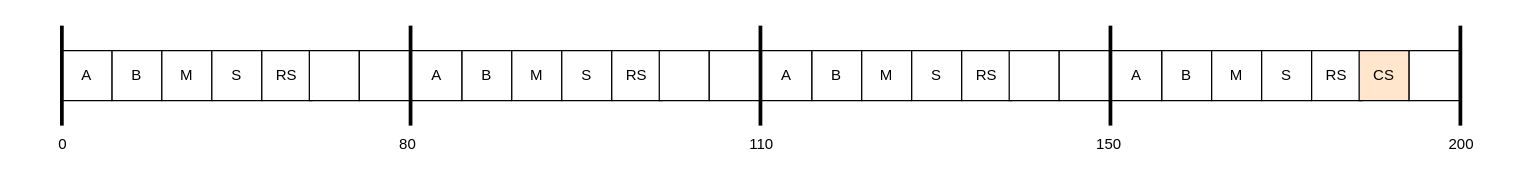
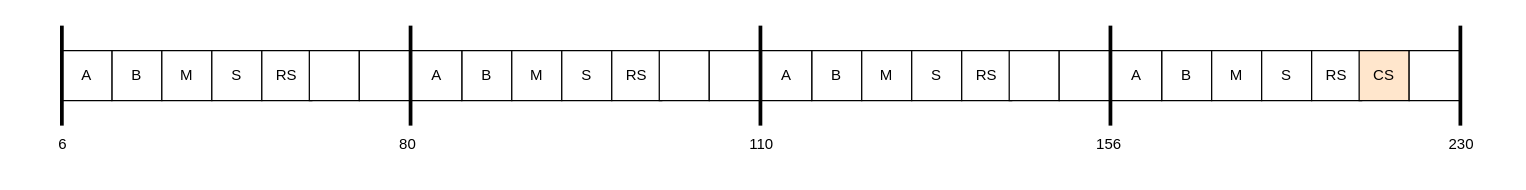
(63, 144) -> (63, 144)
(1109, 144) -> (1109, 144)
(1462, 144) -> (1462, 144)
